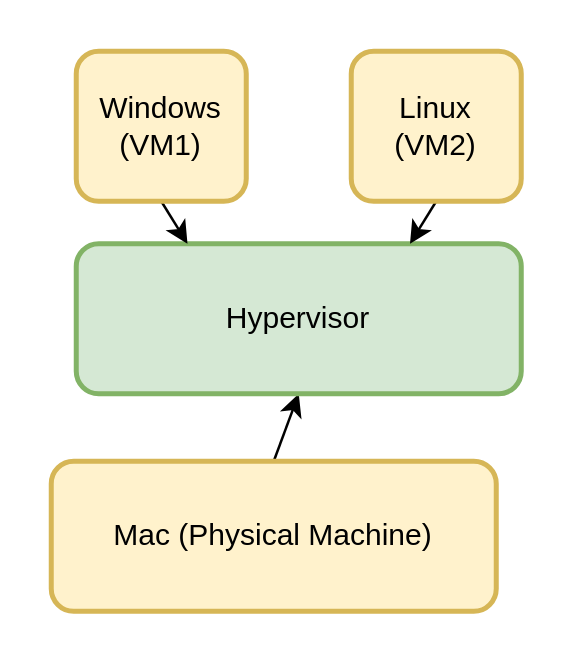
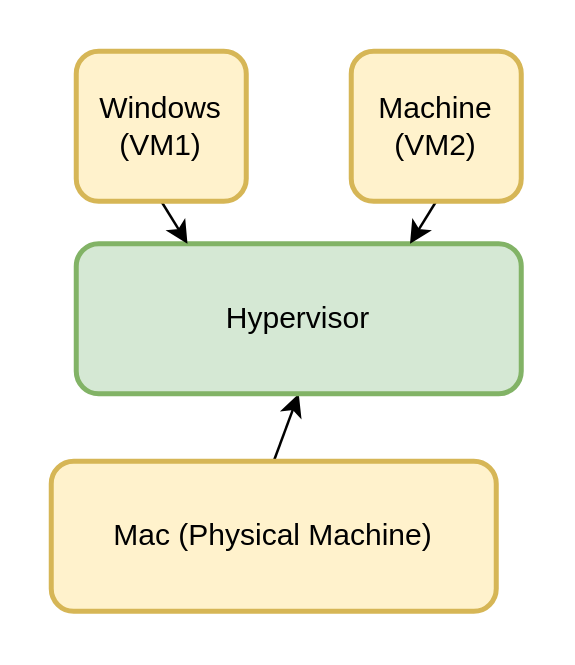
(436, 126) -> (436, 126)
